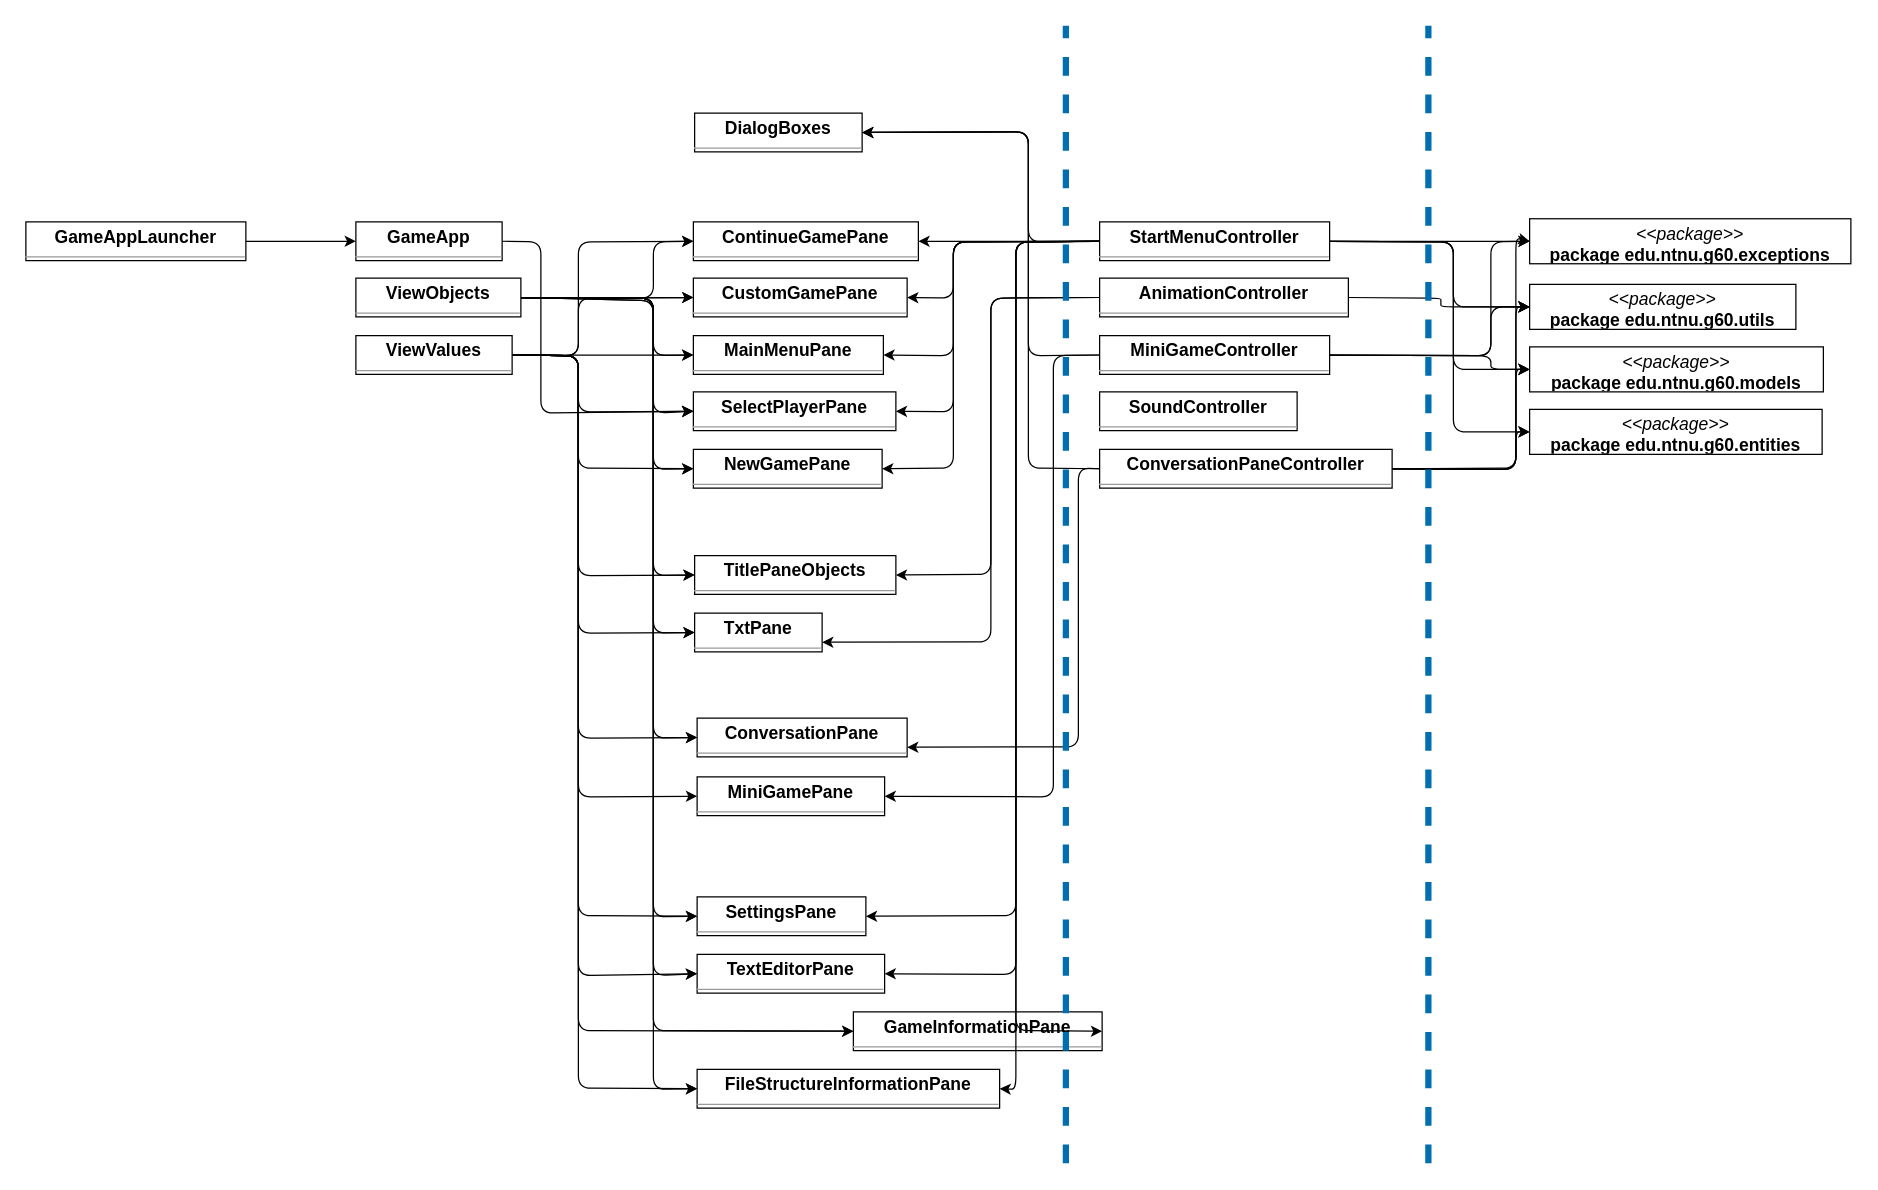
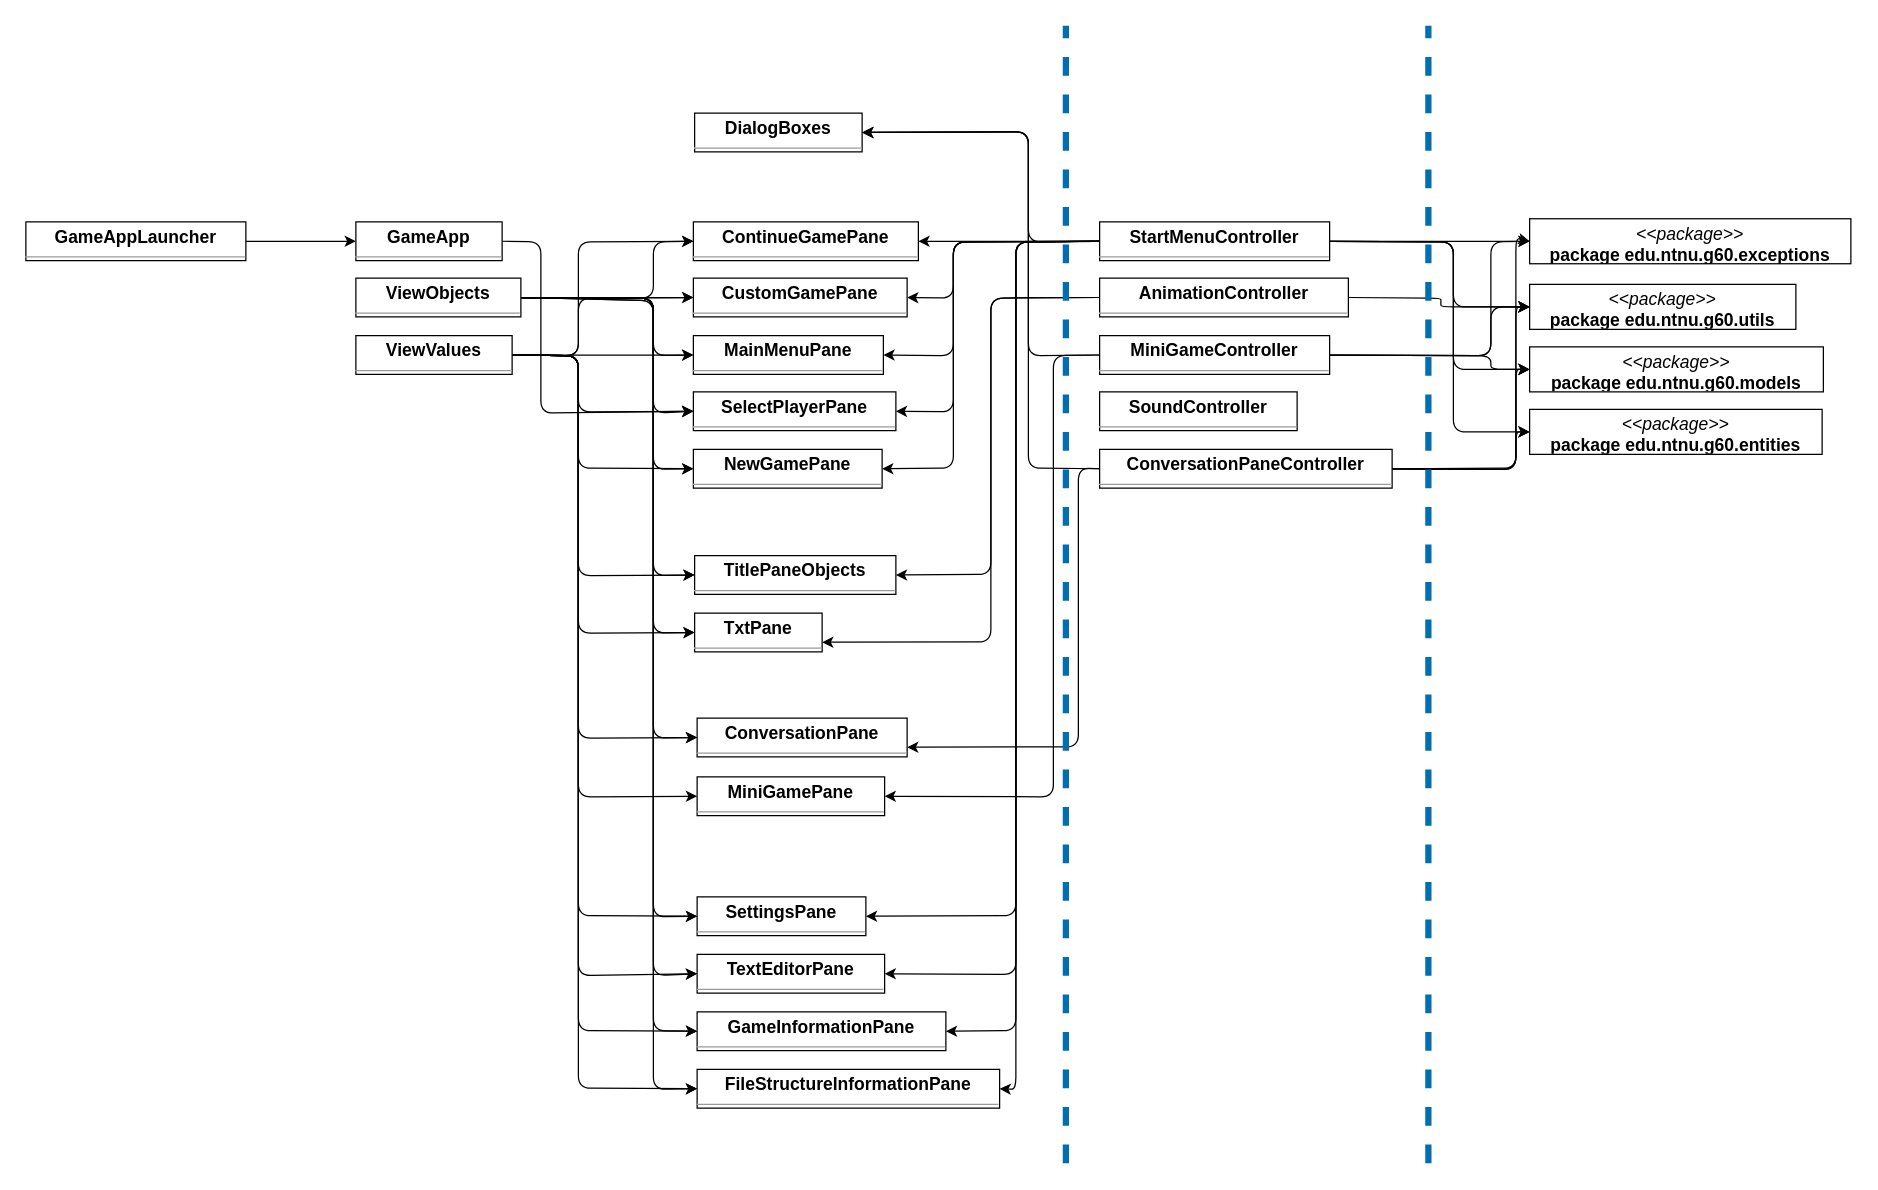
(978, 1031) -> (821, 1031)
